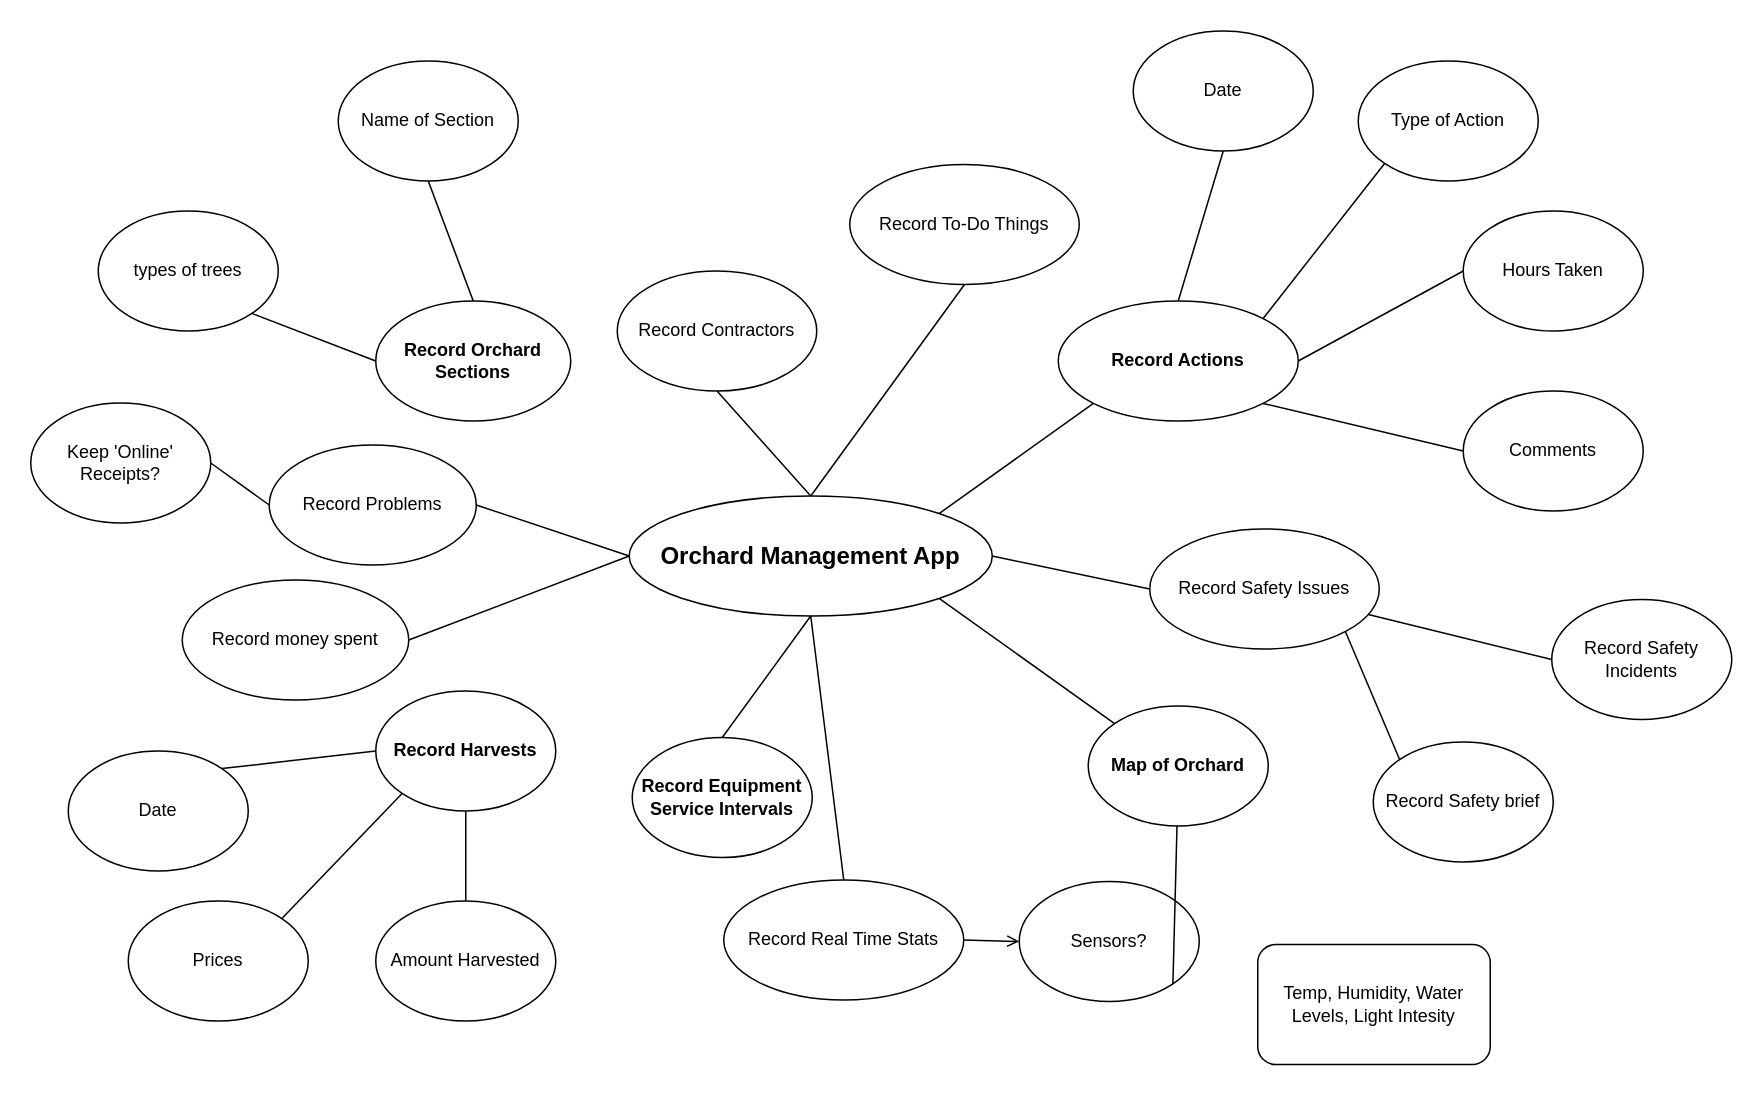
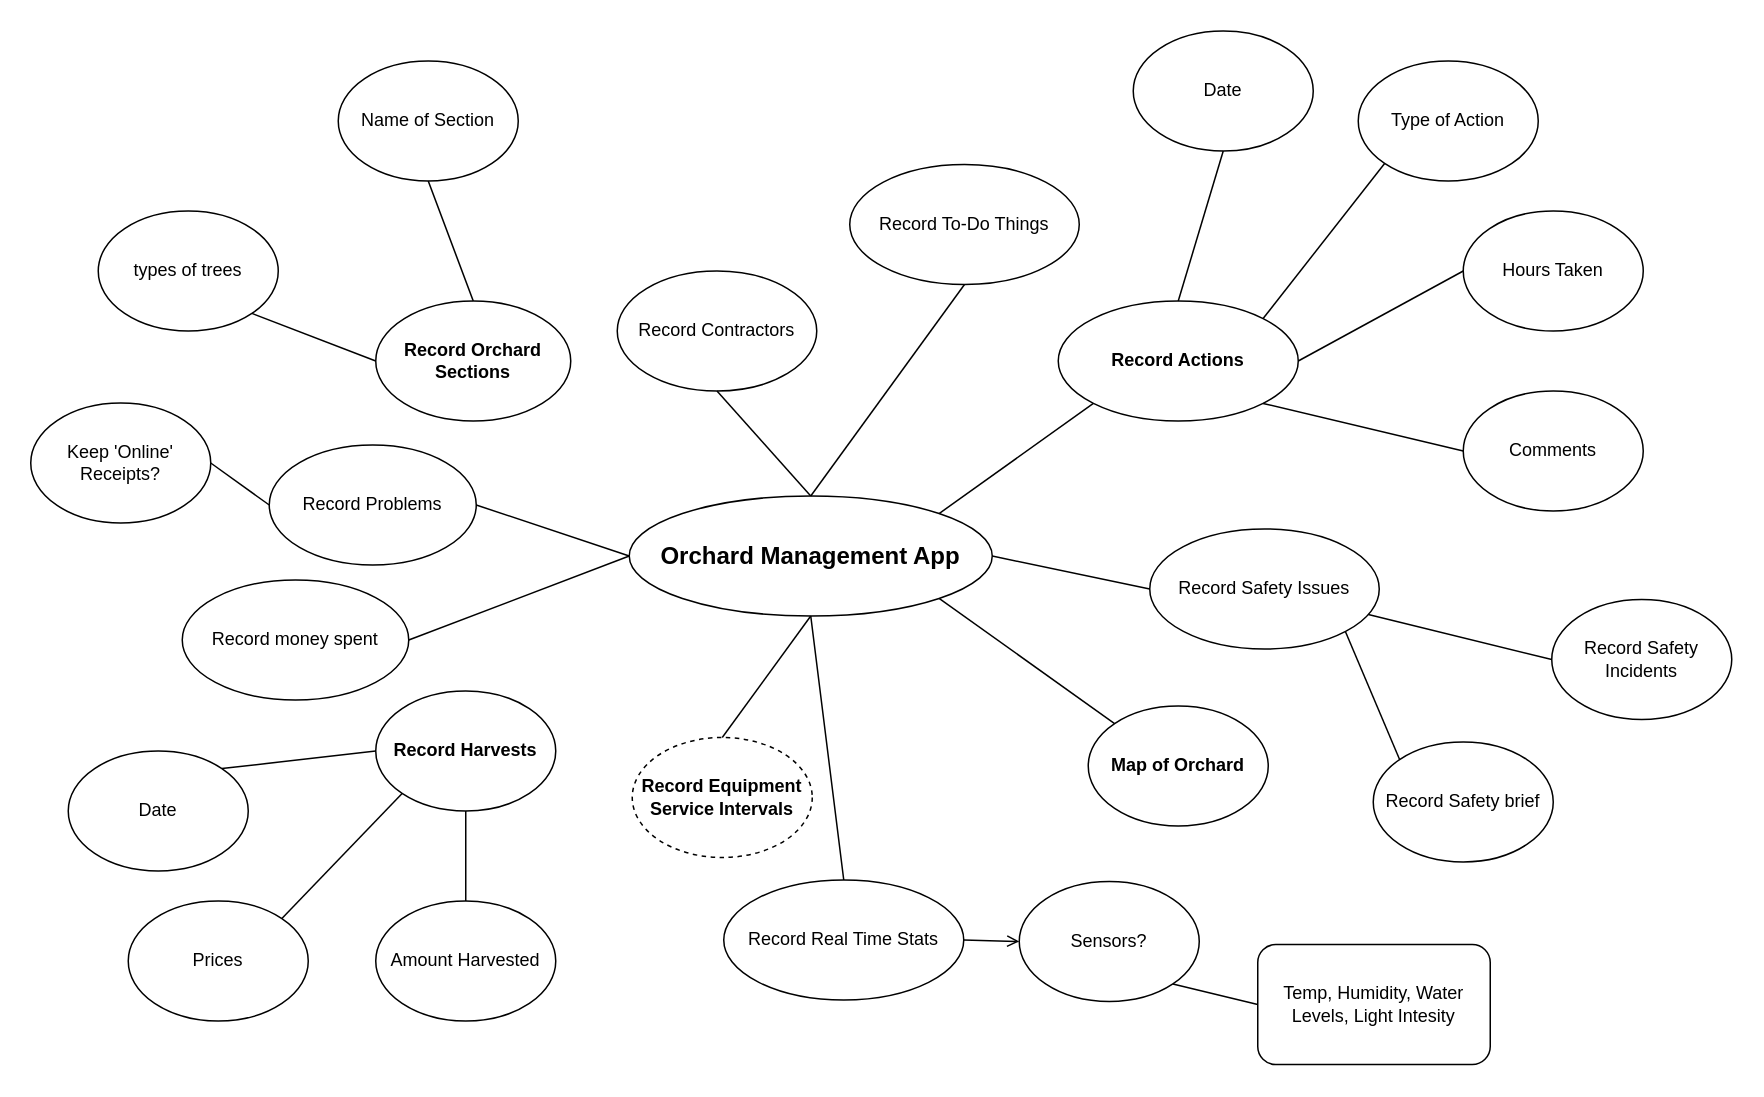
(722, 797) -> (722, 797)
(1175, 905) -> (1215, 994)
